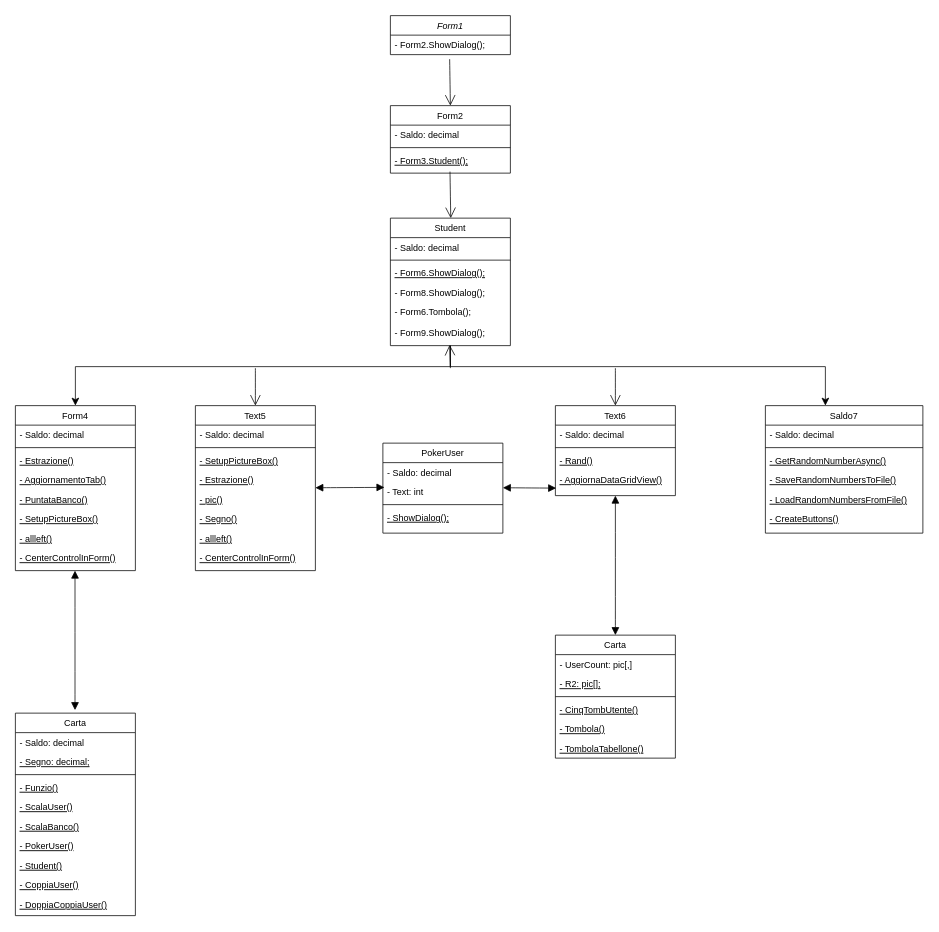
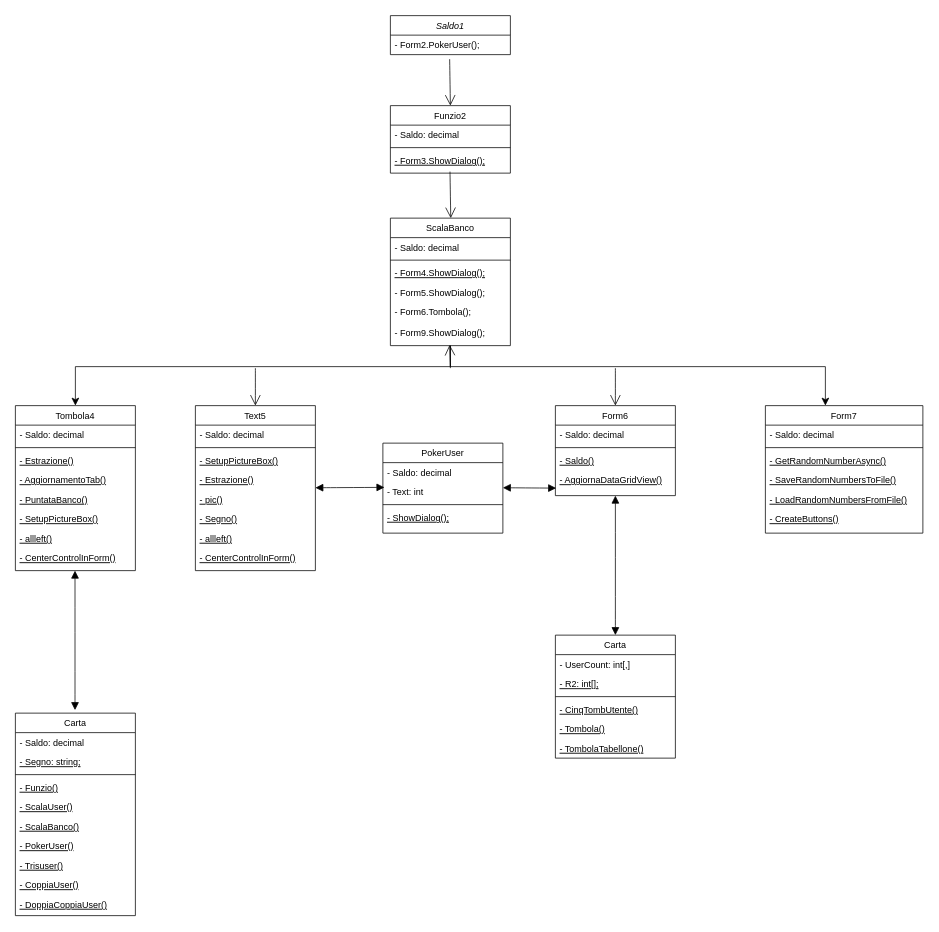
(450, 26) -> (450, 26)
(442, 45) -> (441, 45)
(450, 116) -> (450, 116)
(436, 161) -> (442, 161)
(450, 228) -> (450, 228)
(442, 273) -> (442, 273)
(442, 293) -> (442, 293)
(75, 416) -> (75, 416)
(615, 416) -> (615, 416)
(844, 416) -> (844, 416)
(578, 461) -> (580, 461)
(602, 665) -> (602, 665)
(584, 684) -> (584, 684)
(55, 762) -> (54, 762)
(46, 866) -> (47, 866)
